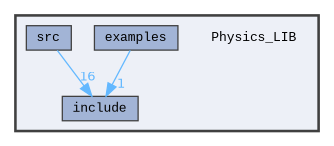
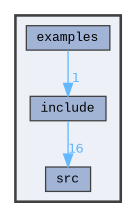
(254, 38) -> none
(71, 68) -> (68, 138)
